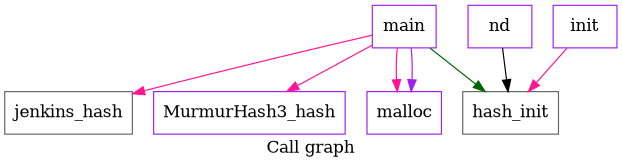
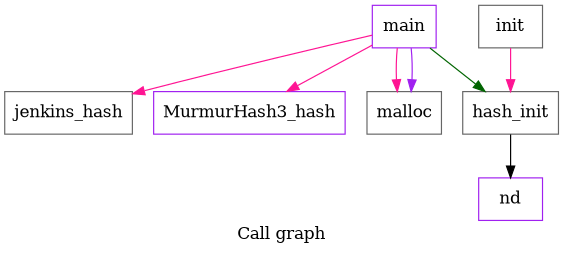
(585, 27) -> (511, 27)
(505, 64) -> (511, 150)
(404, 113) -> (404, 113)
